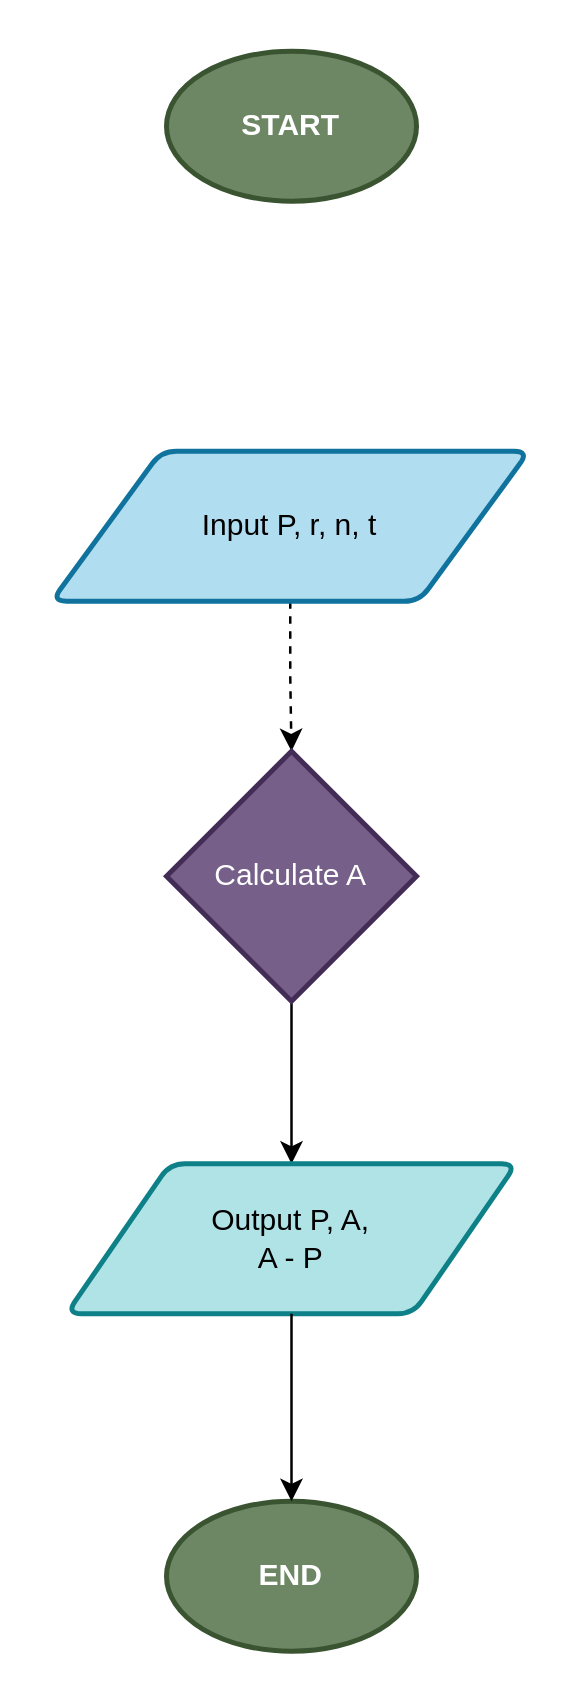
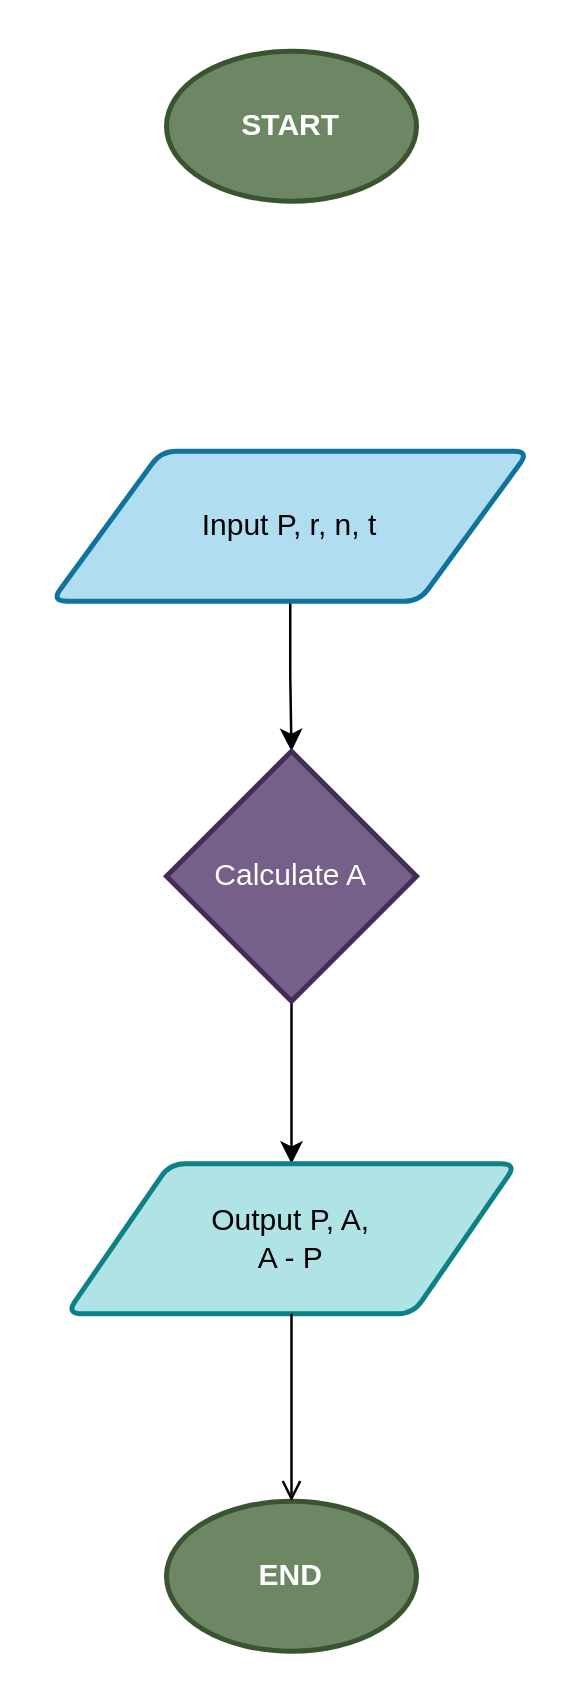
(290, 671) -> (290, 671)
(291, 1483) -> (291, 1487)
